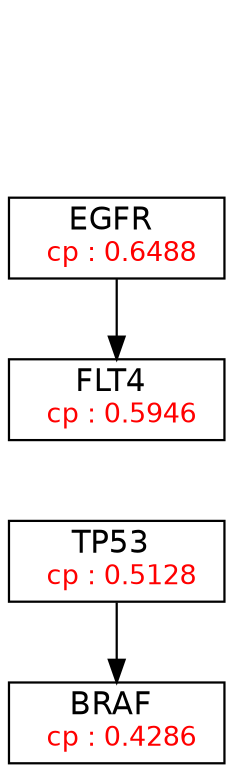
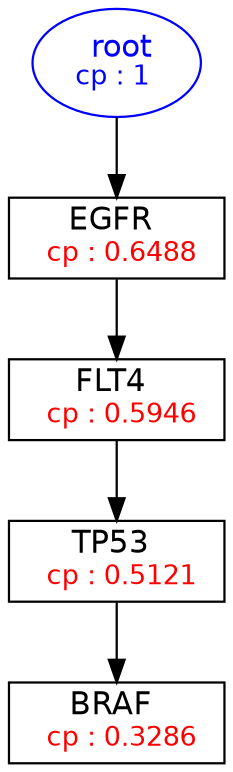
none -> (117, 63)
none -> (117, 469)
(122, 576) -> (122, 576)
(122, 738) -> (122, 738)
